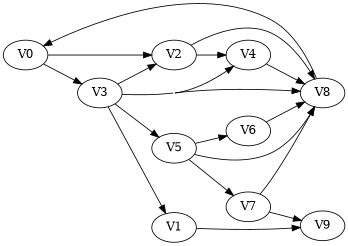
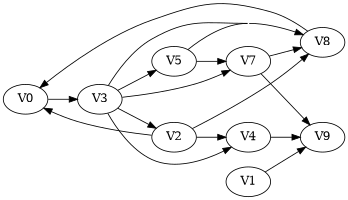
(96, 55) -> (100, 127)
(282, 72) -> (281, 137)
(248, 131) -> none
(135, 157) -> (173, 89)
